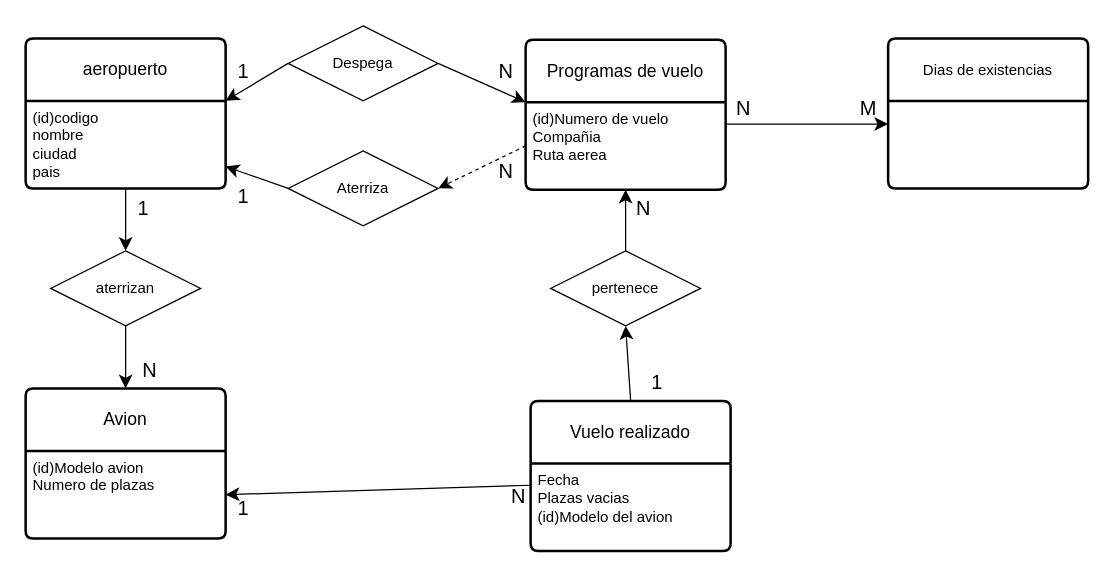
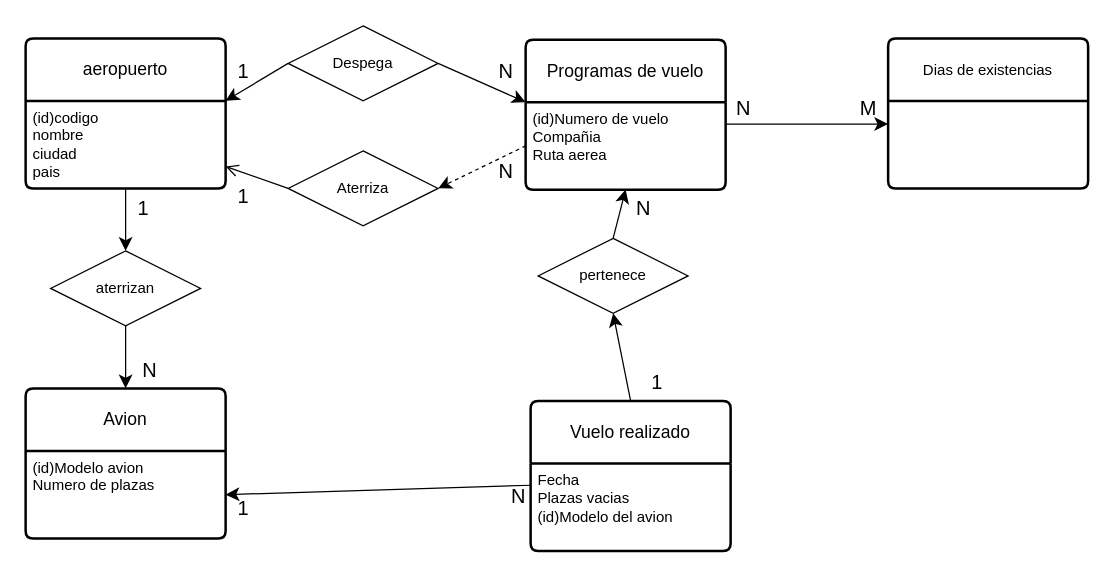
(236, 170) -> (233, 169)
(626, 288) -> (613, 276)
